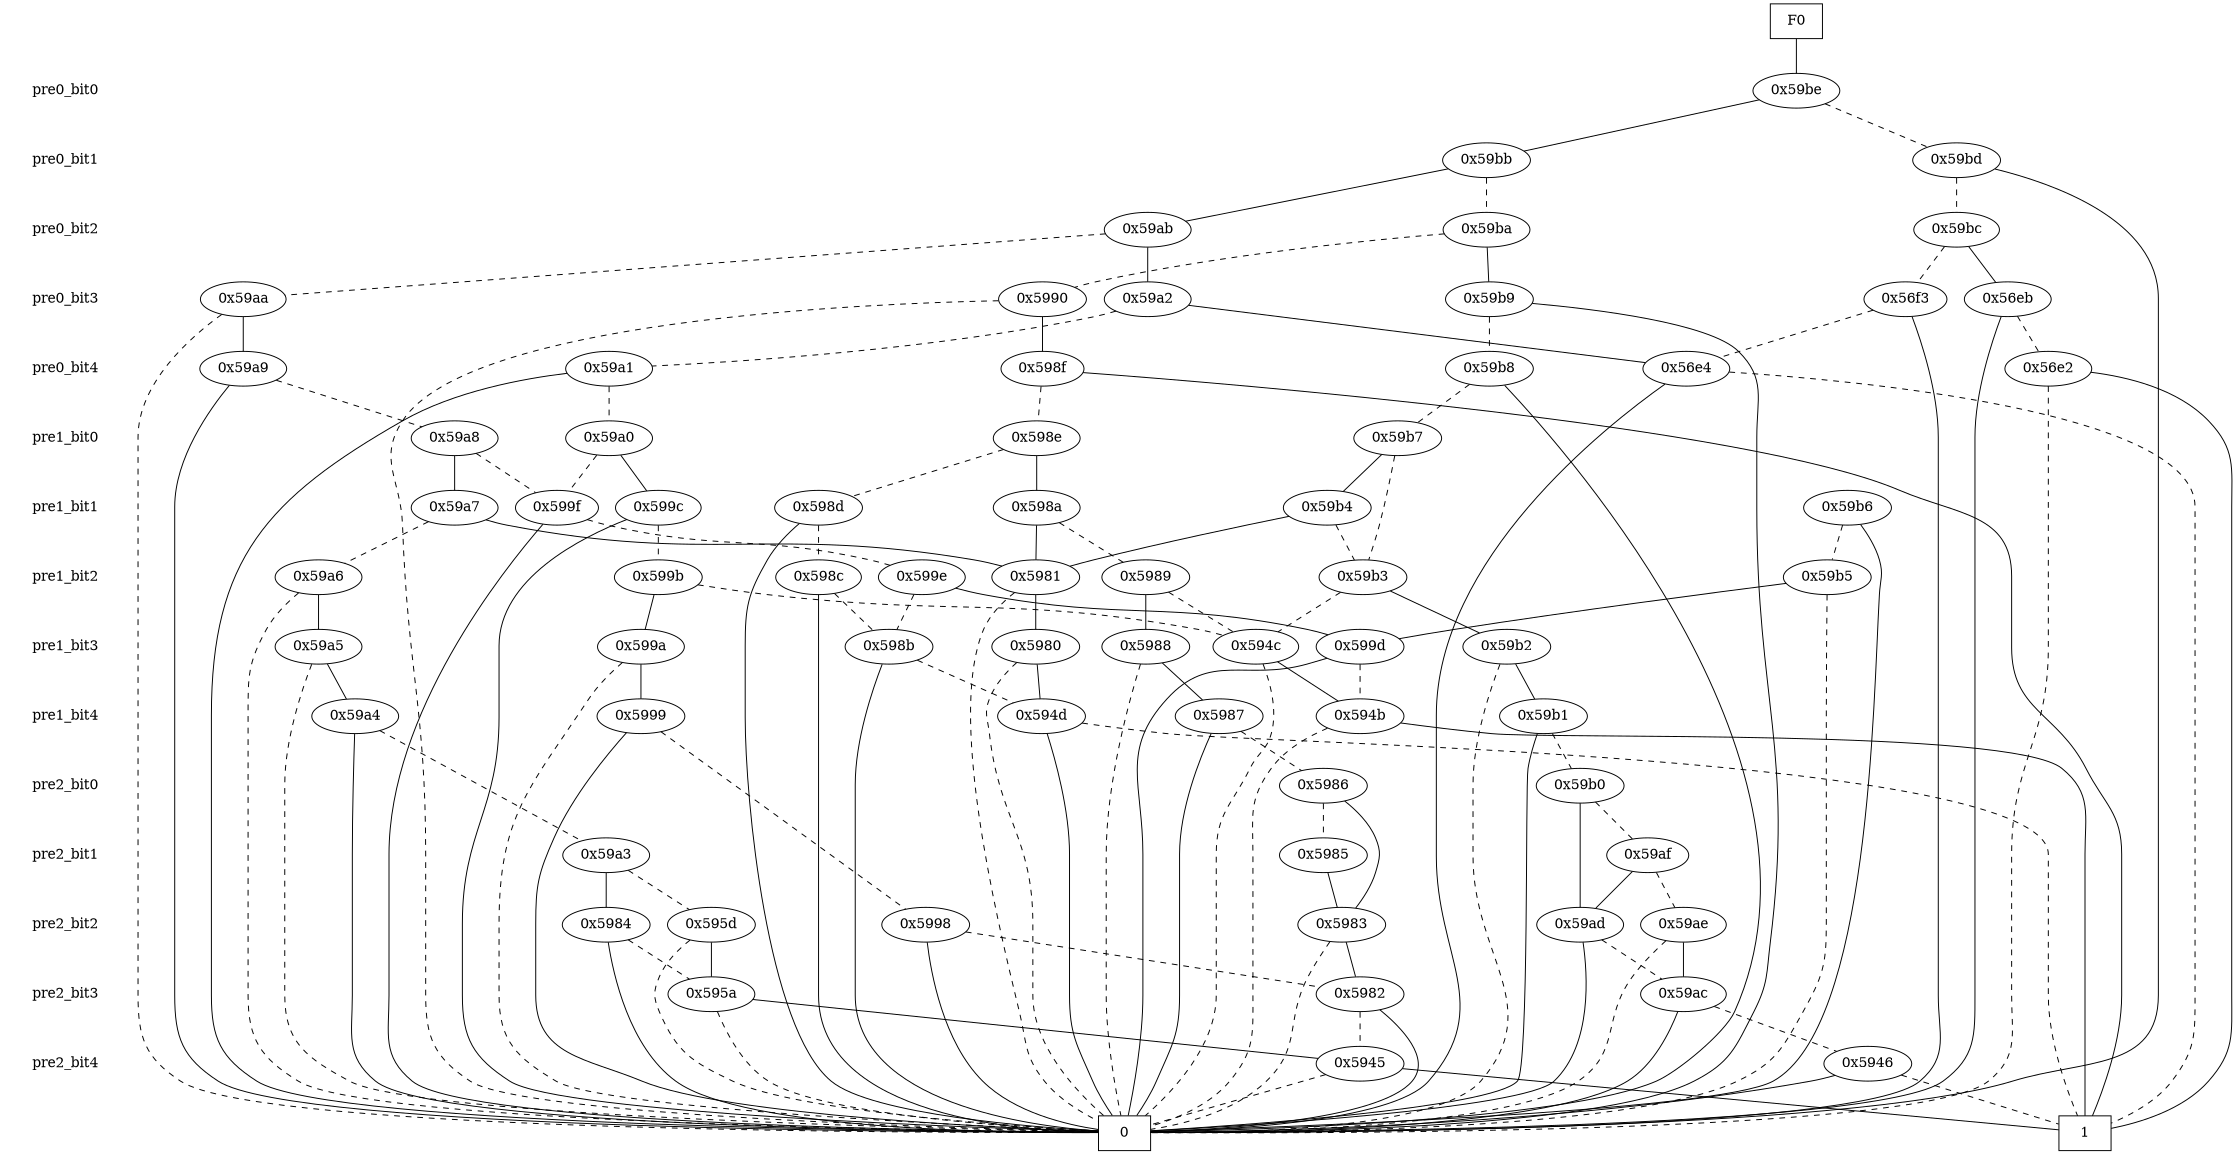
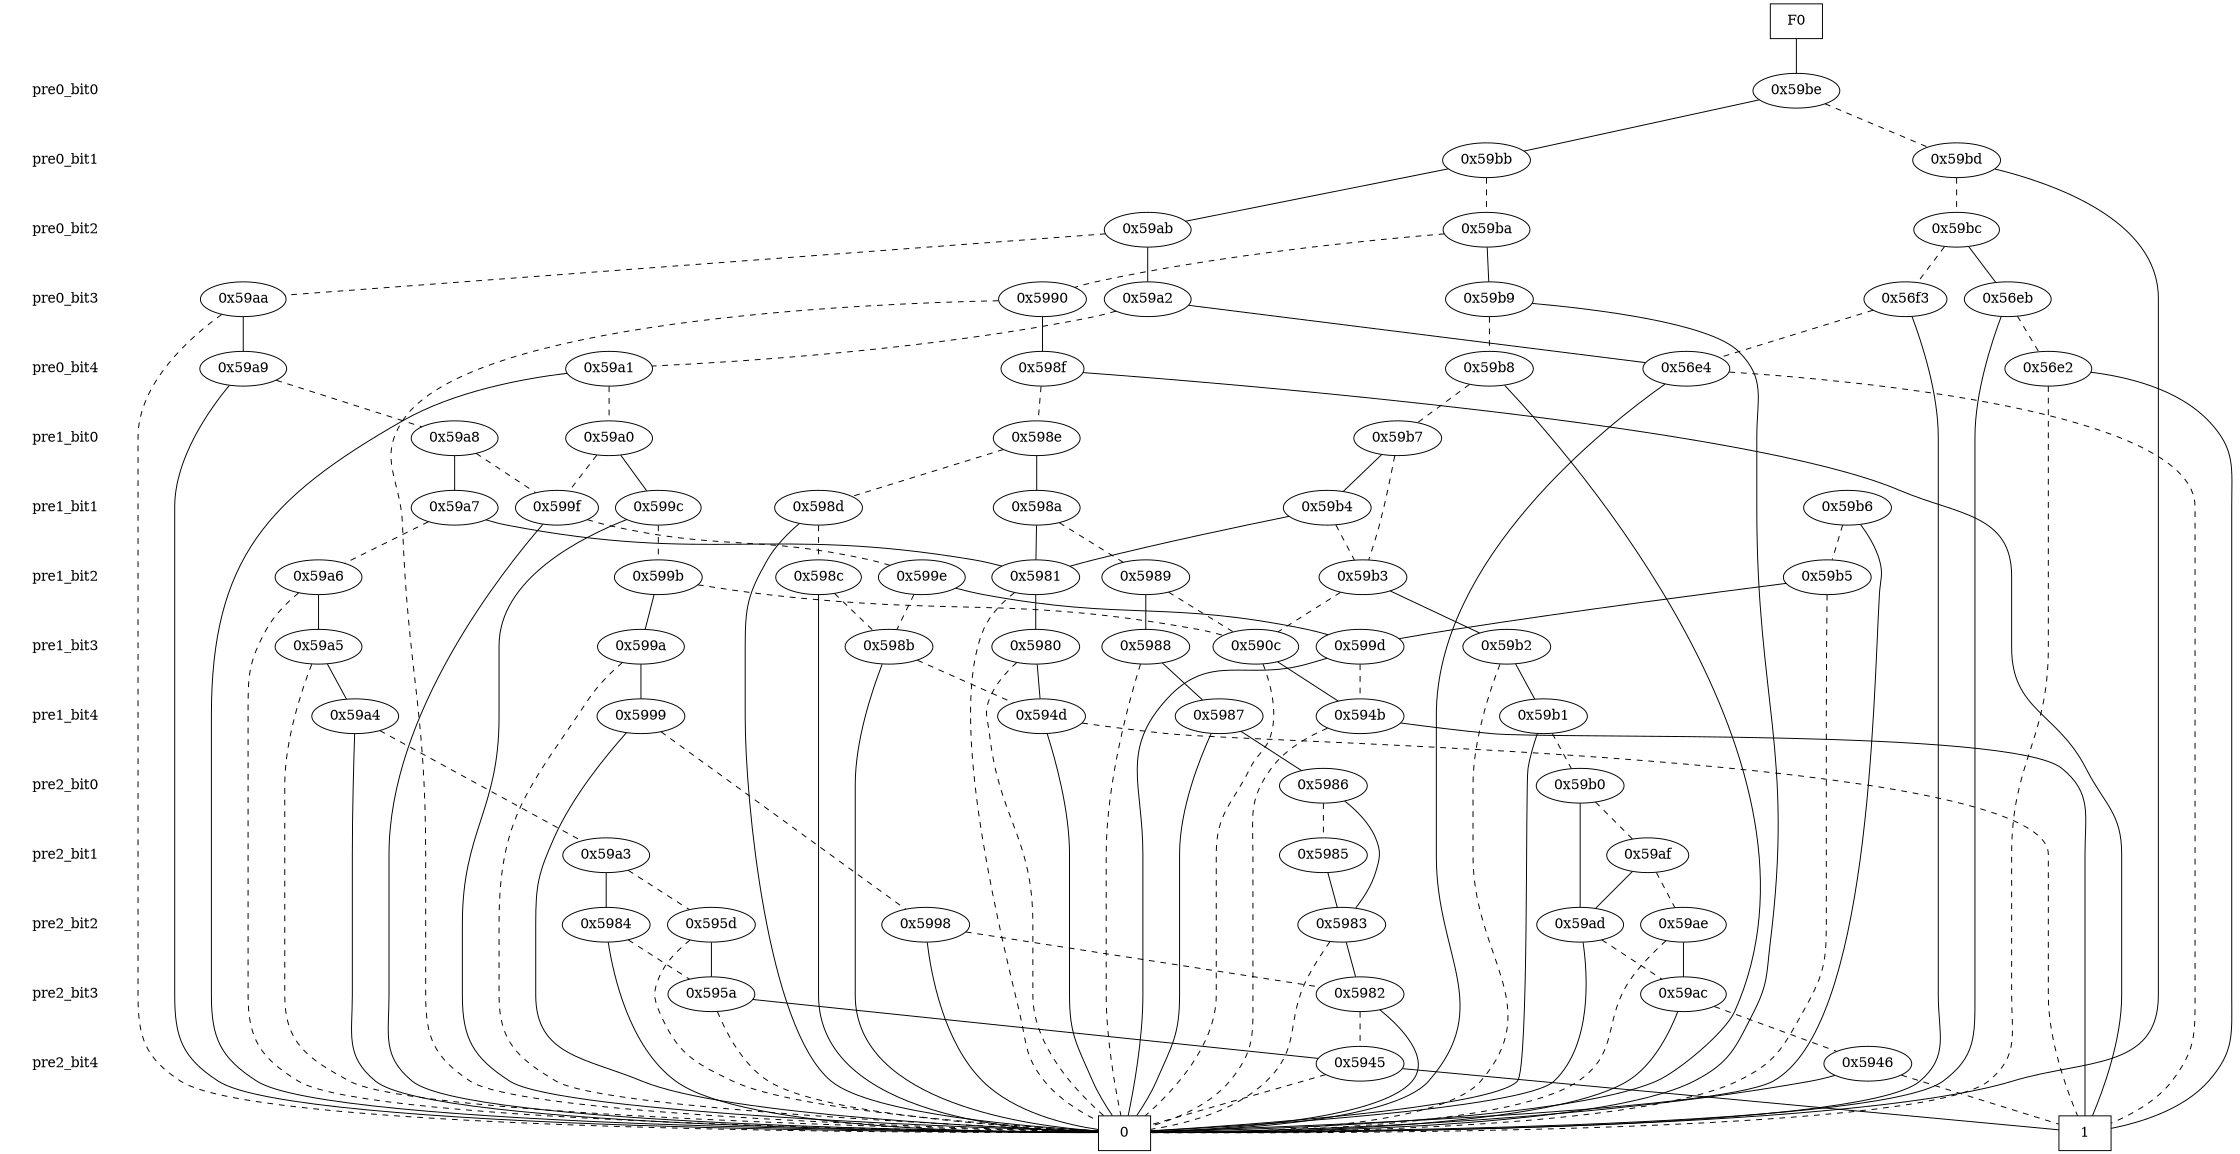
(1256, 647) -> (1256, 647)
(1271, 751) -> (1271, 751)
